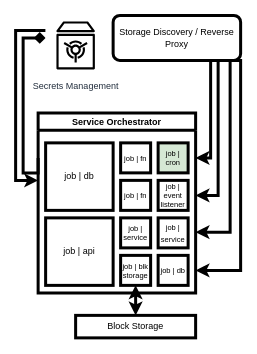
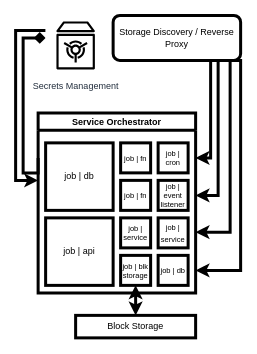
(173, 158) -> (173, 158)
